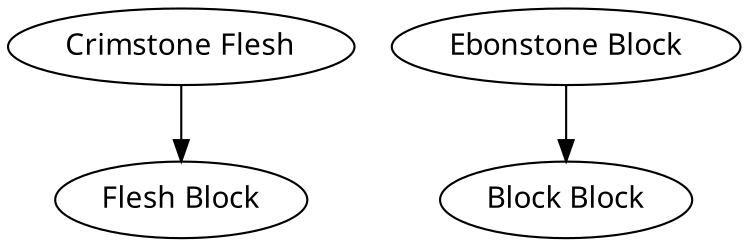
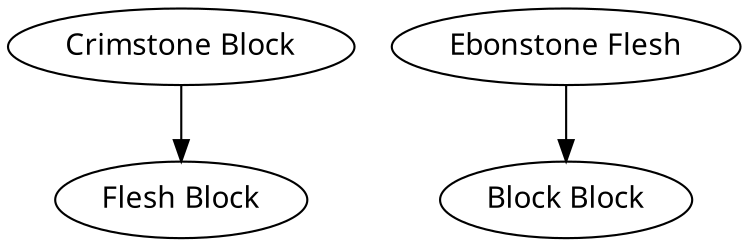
(181, 47) -> (181, 47)
(566, 47) -> (566, 47)
